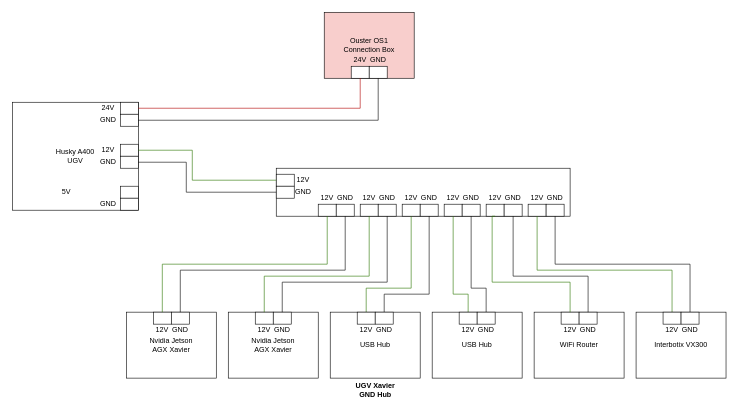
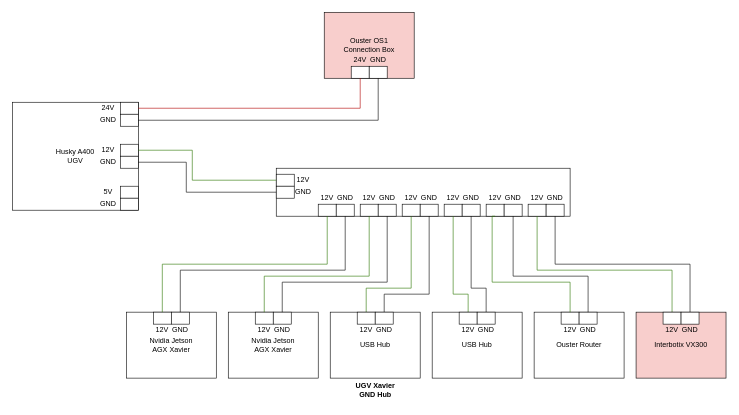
(66, 192) -> (108, 192)
(579, 345) -> (579, 345)
(681, 345) -> (681, 345)
